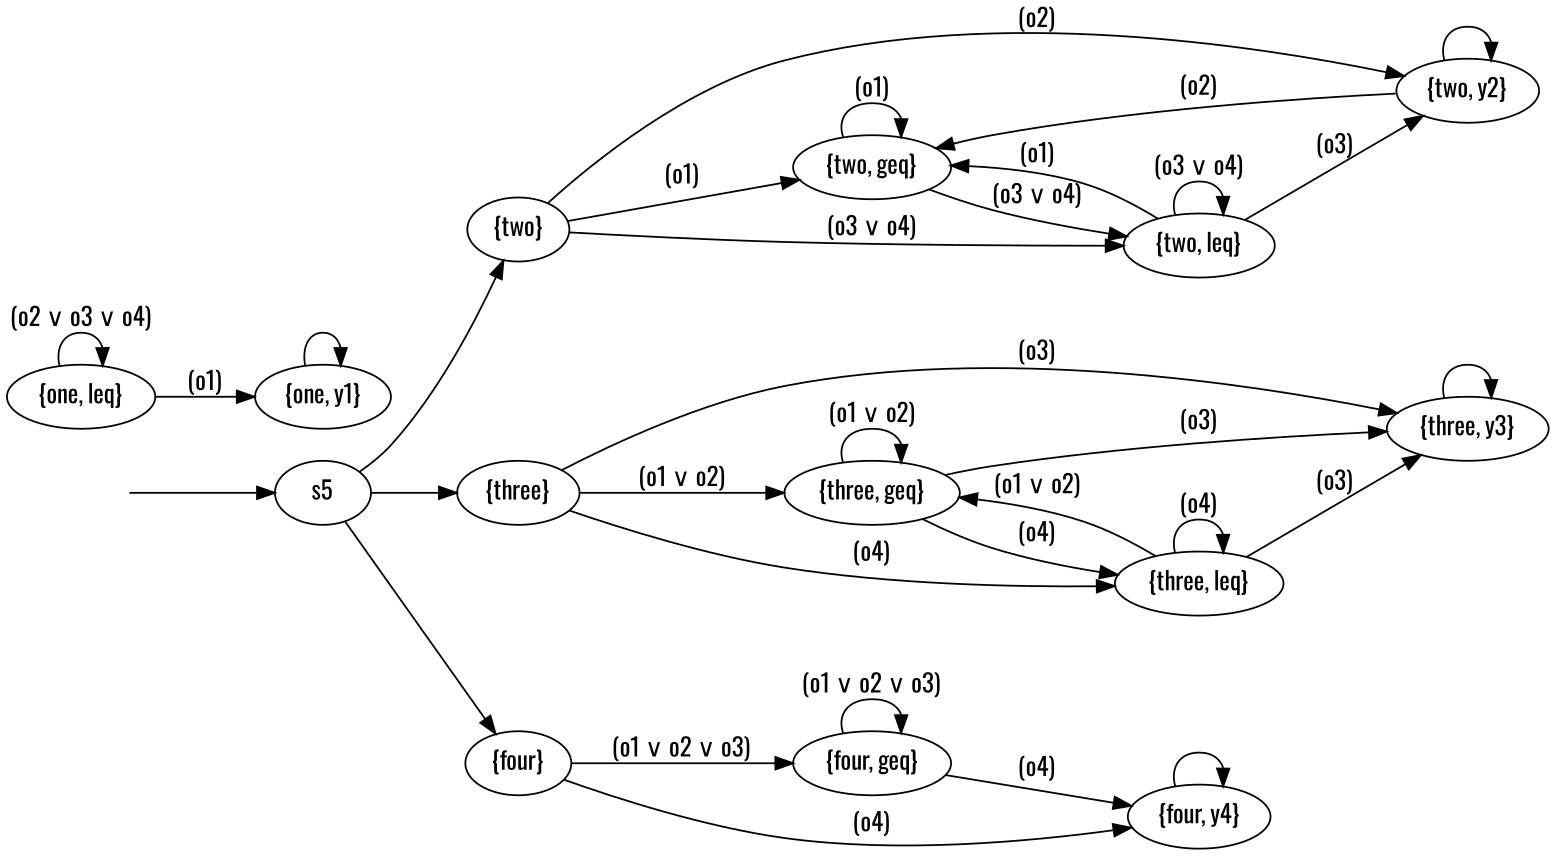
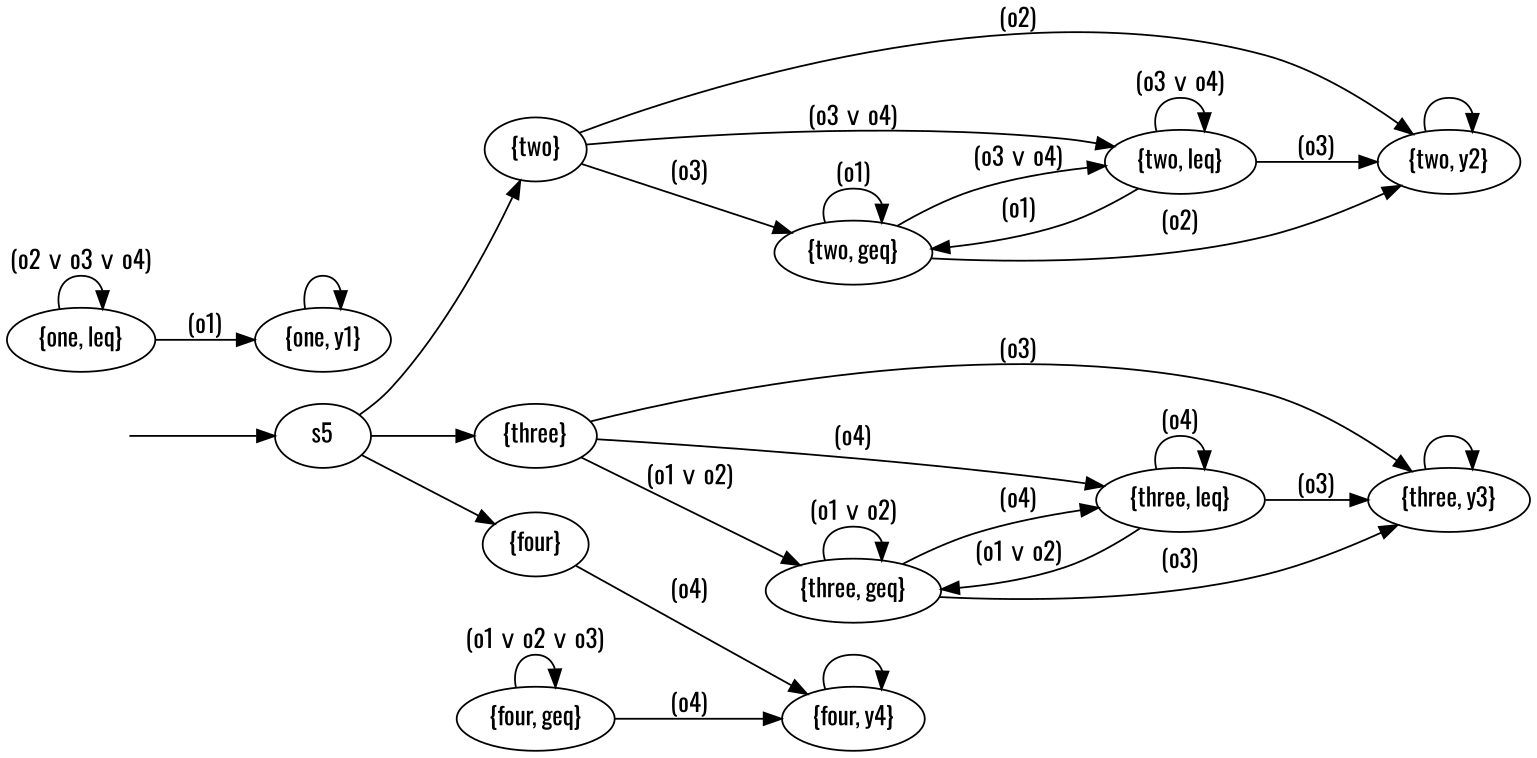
(1173, 110) -> (1162, 254)
(682, 177) -> (690, 173)
(674, 763) -> none
